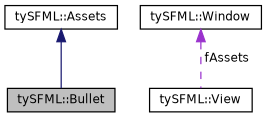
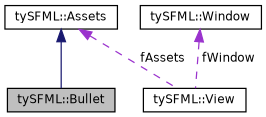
(226, 59) -> (227, 59)
none -> (134, 62)
